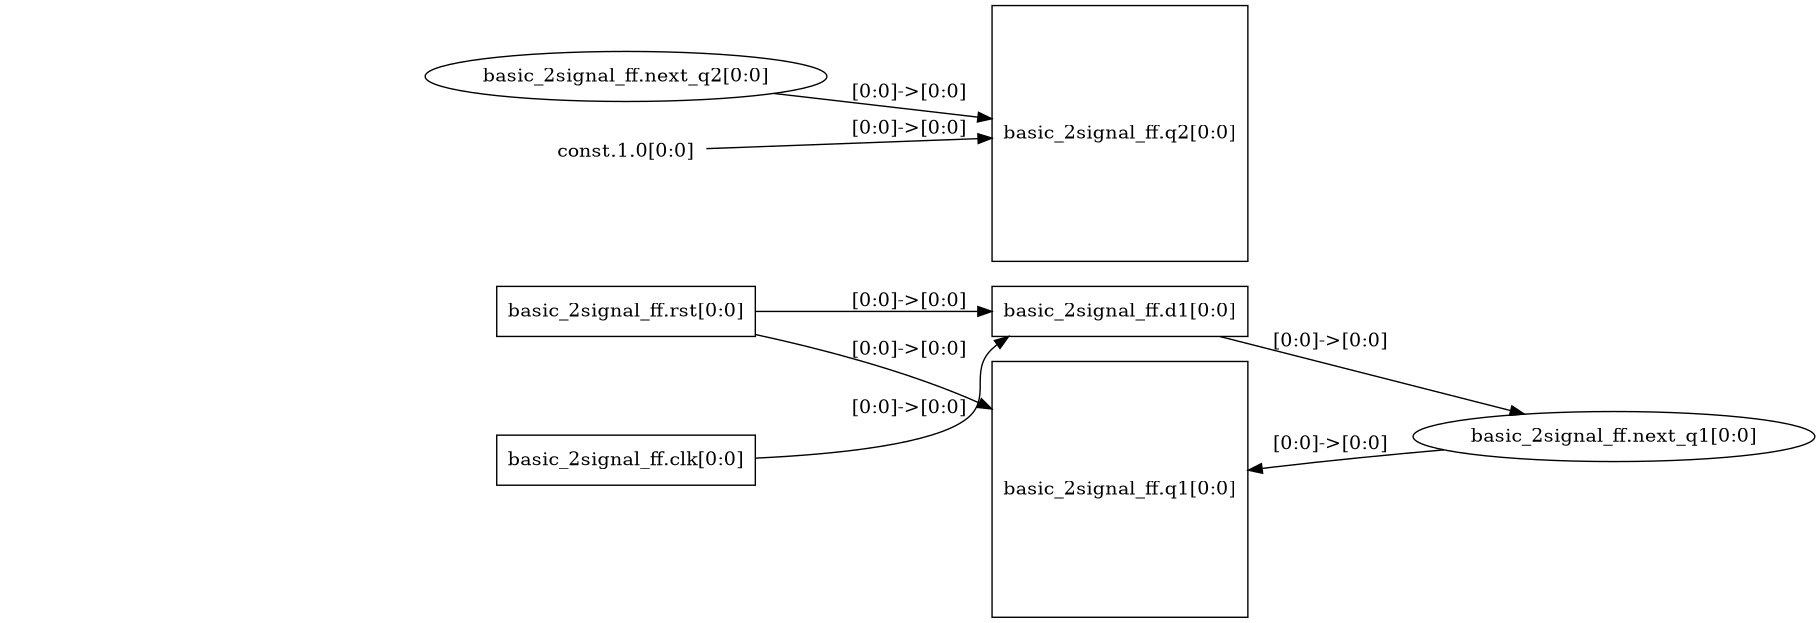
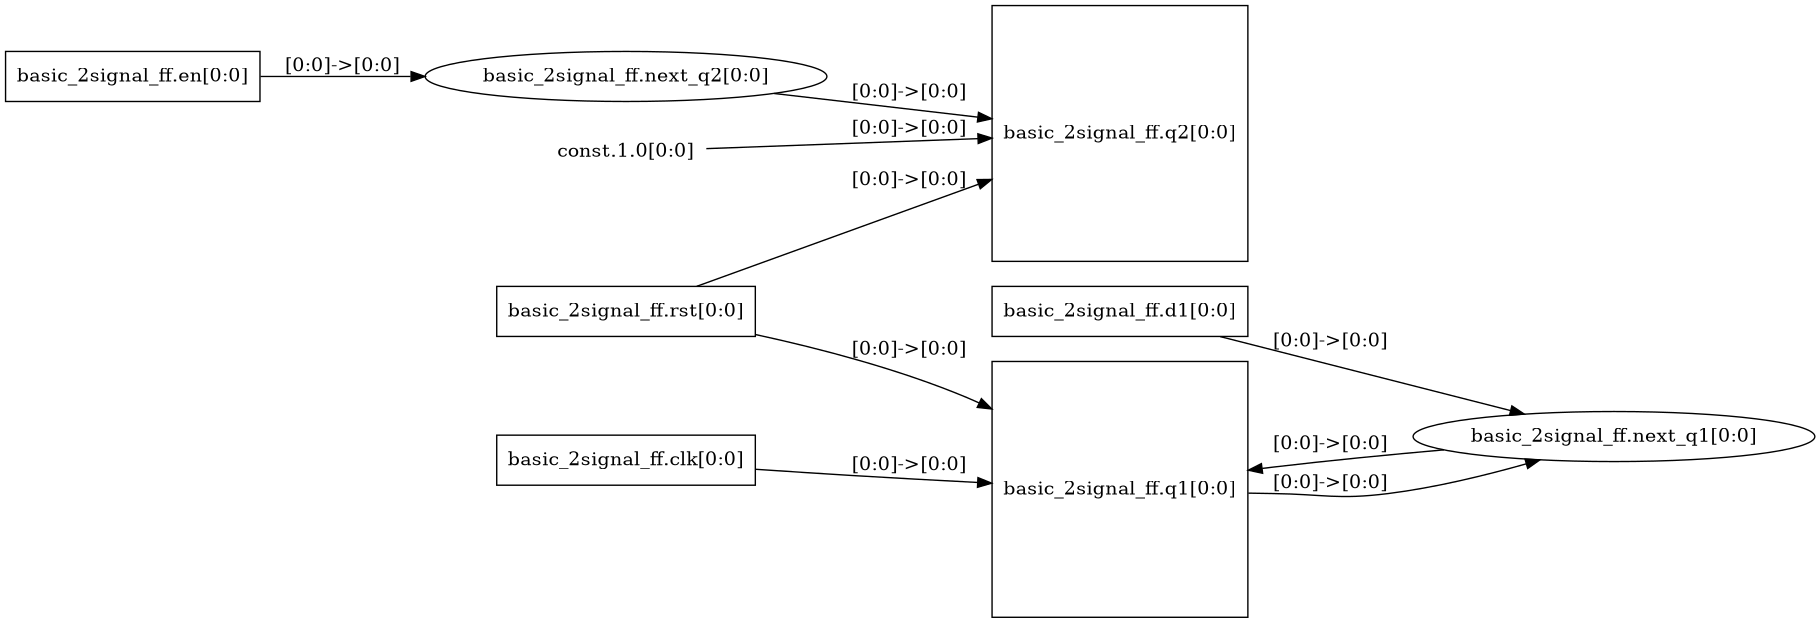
none -> (133, 76)
(867, 311) -> (838, 235)
(905, 442) -> (866, 476)
none -> (1389, 493)
